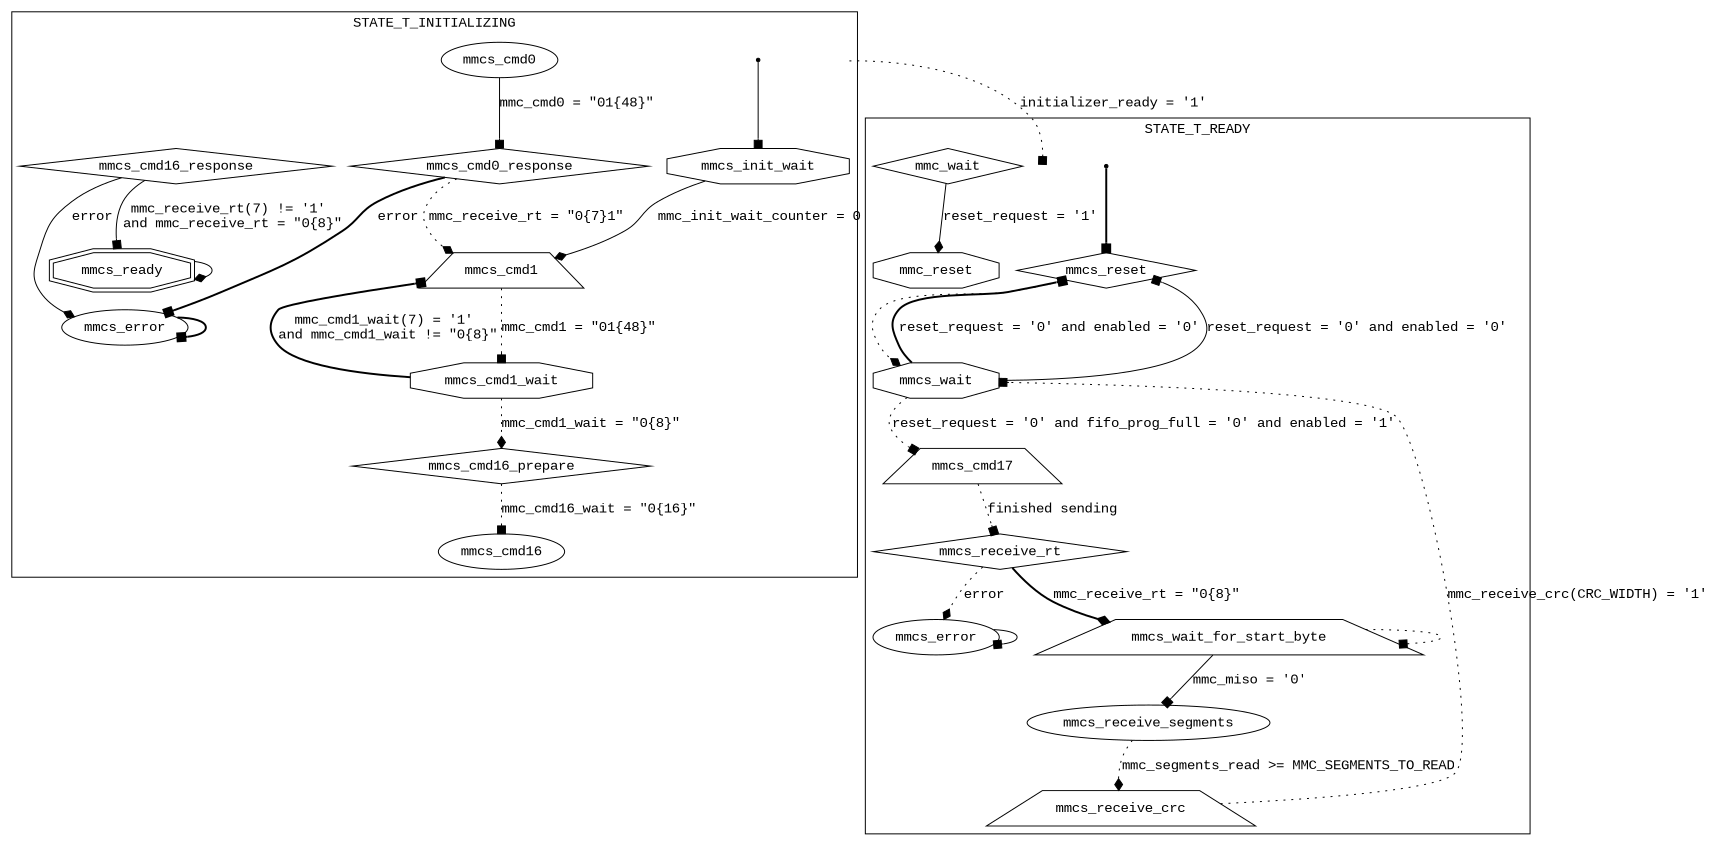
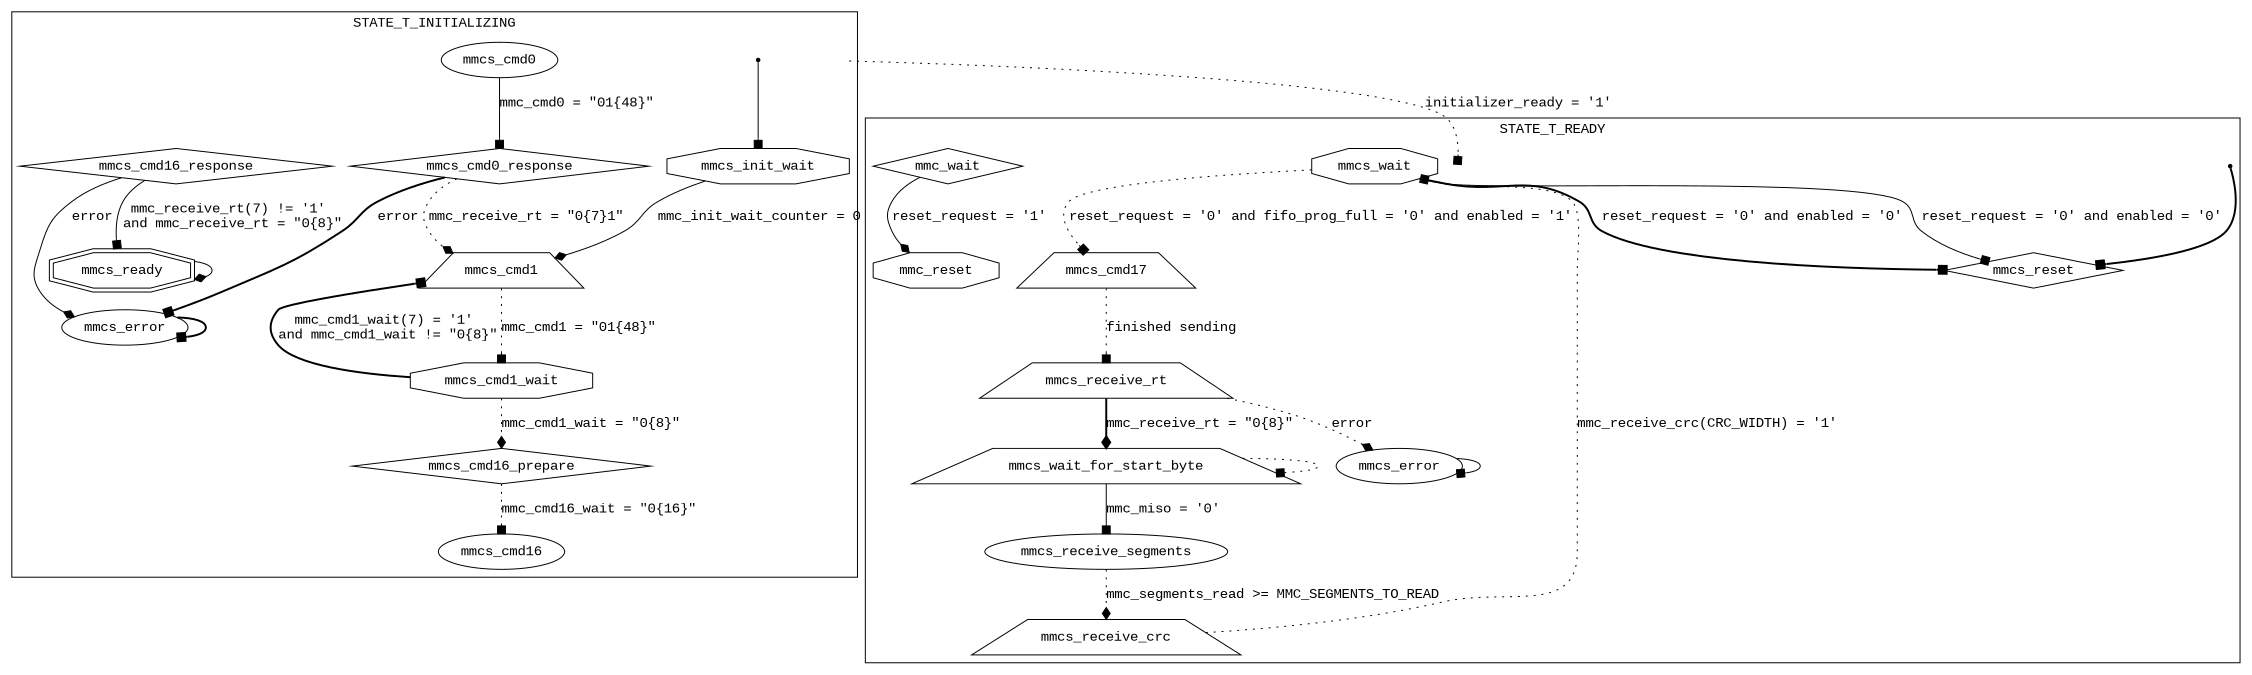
(901, 299) -> none
(1000, 552) -> (1106, 381)
